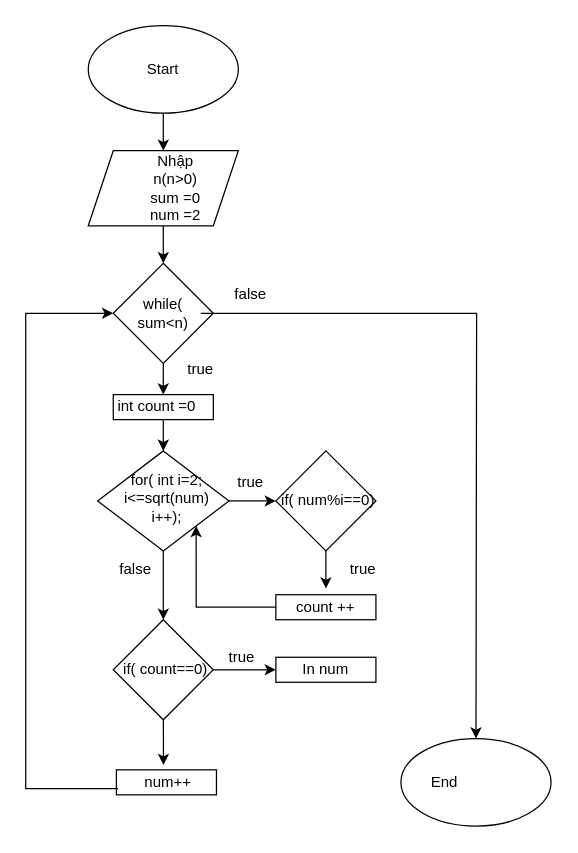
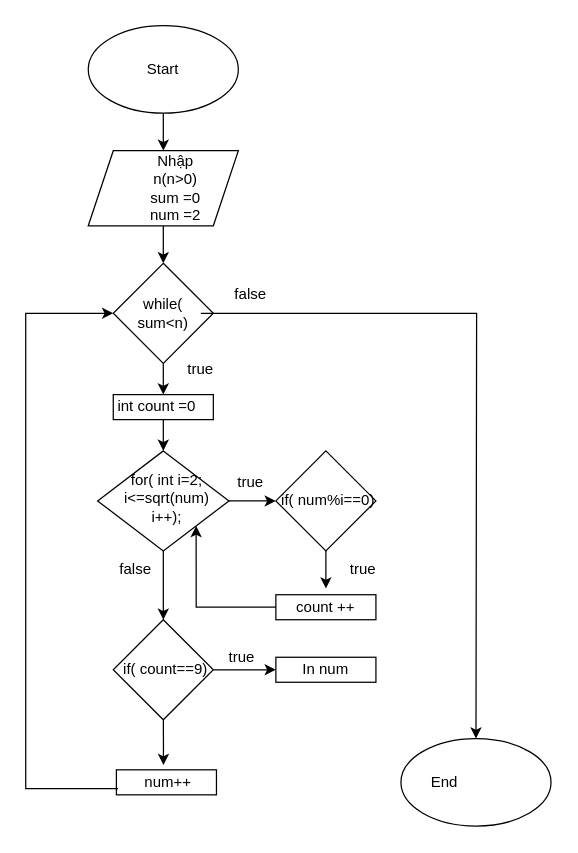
(166, 669) -> (166, 669)
